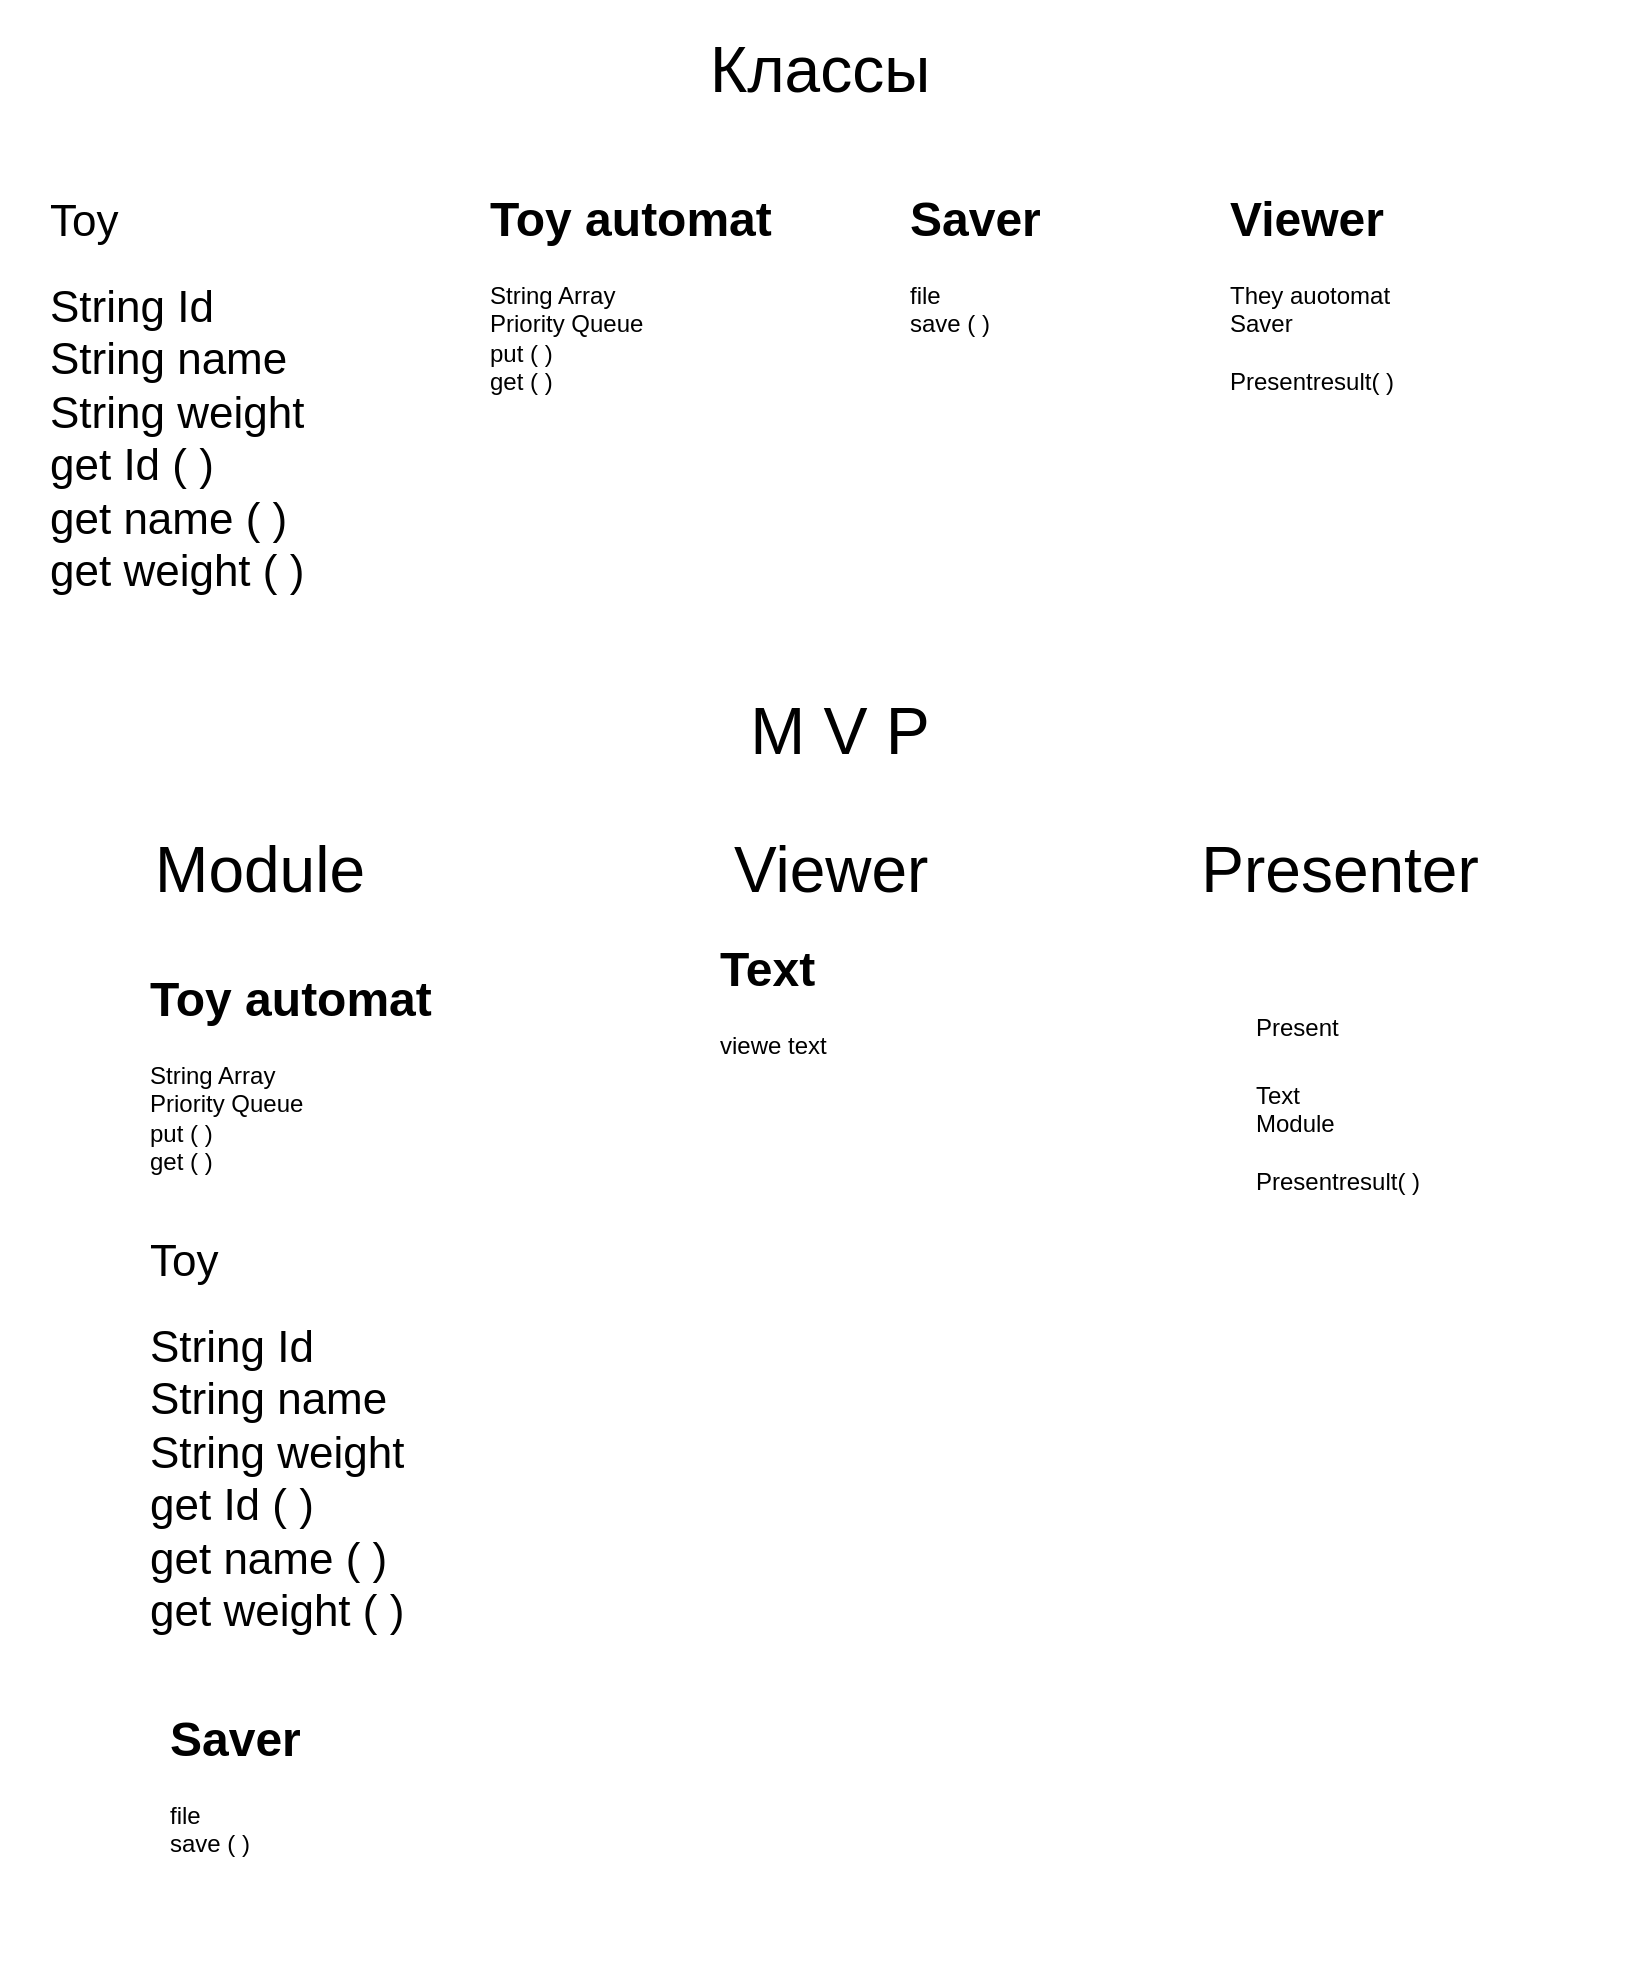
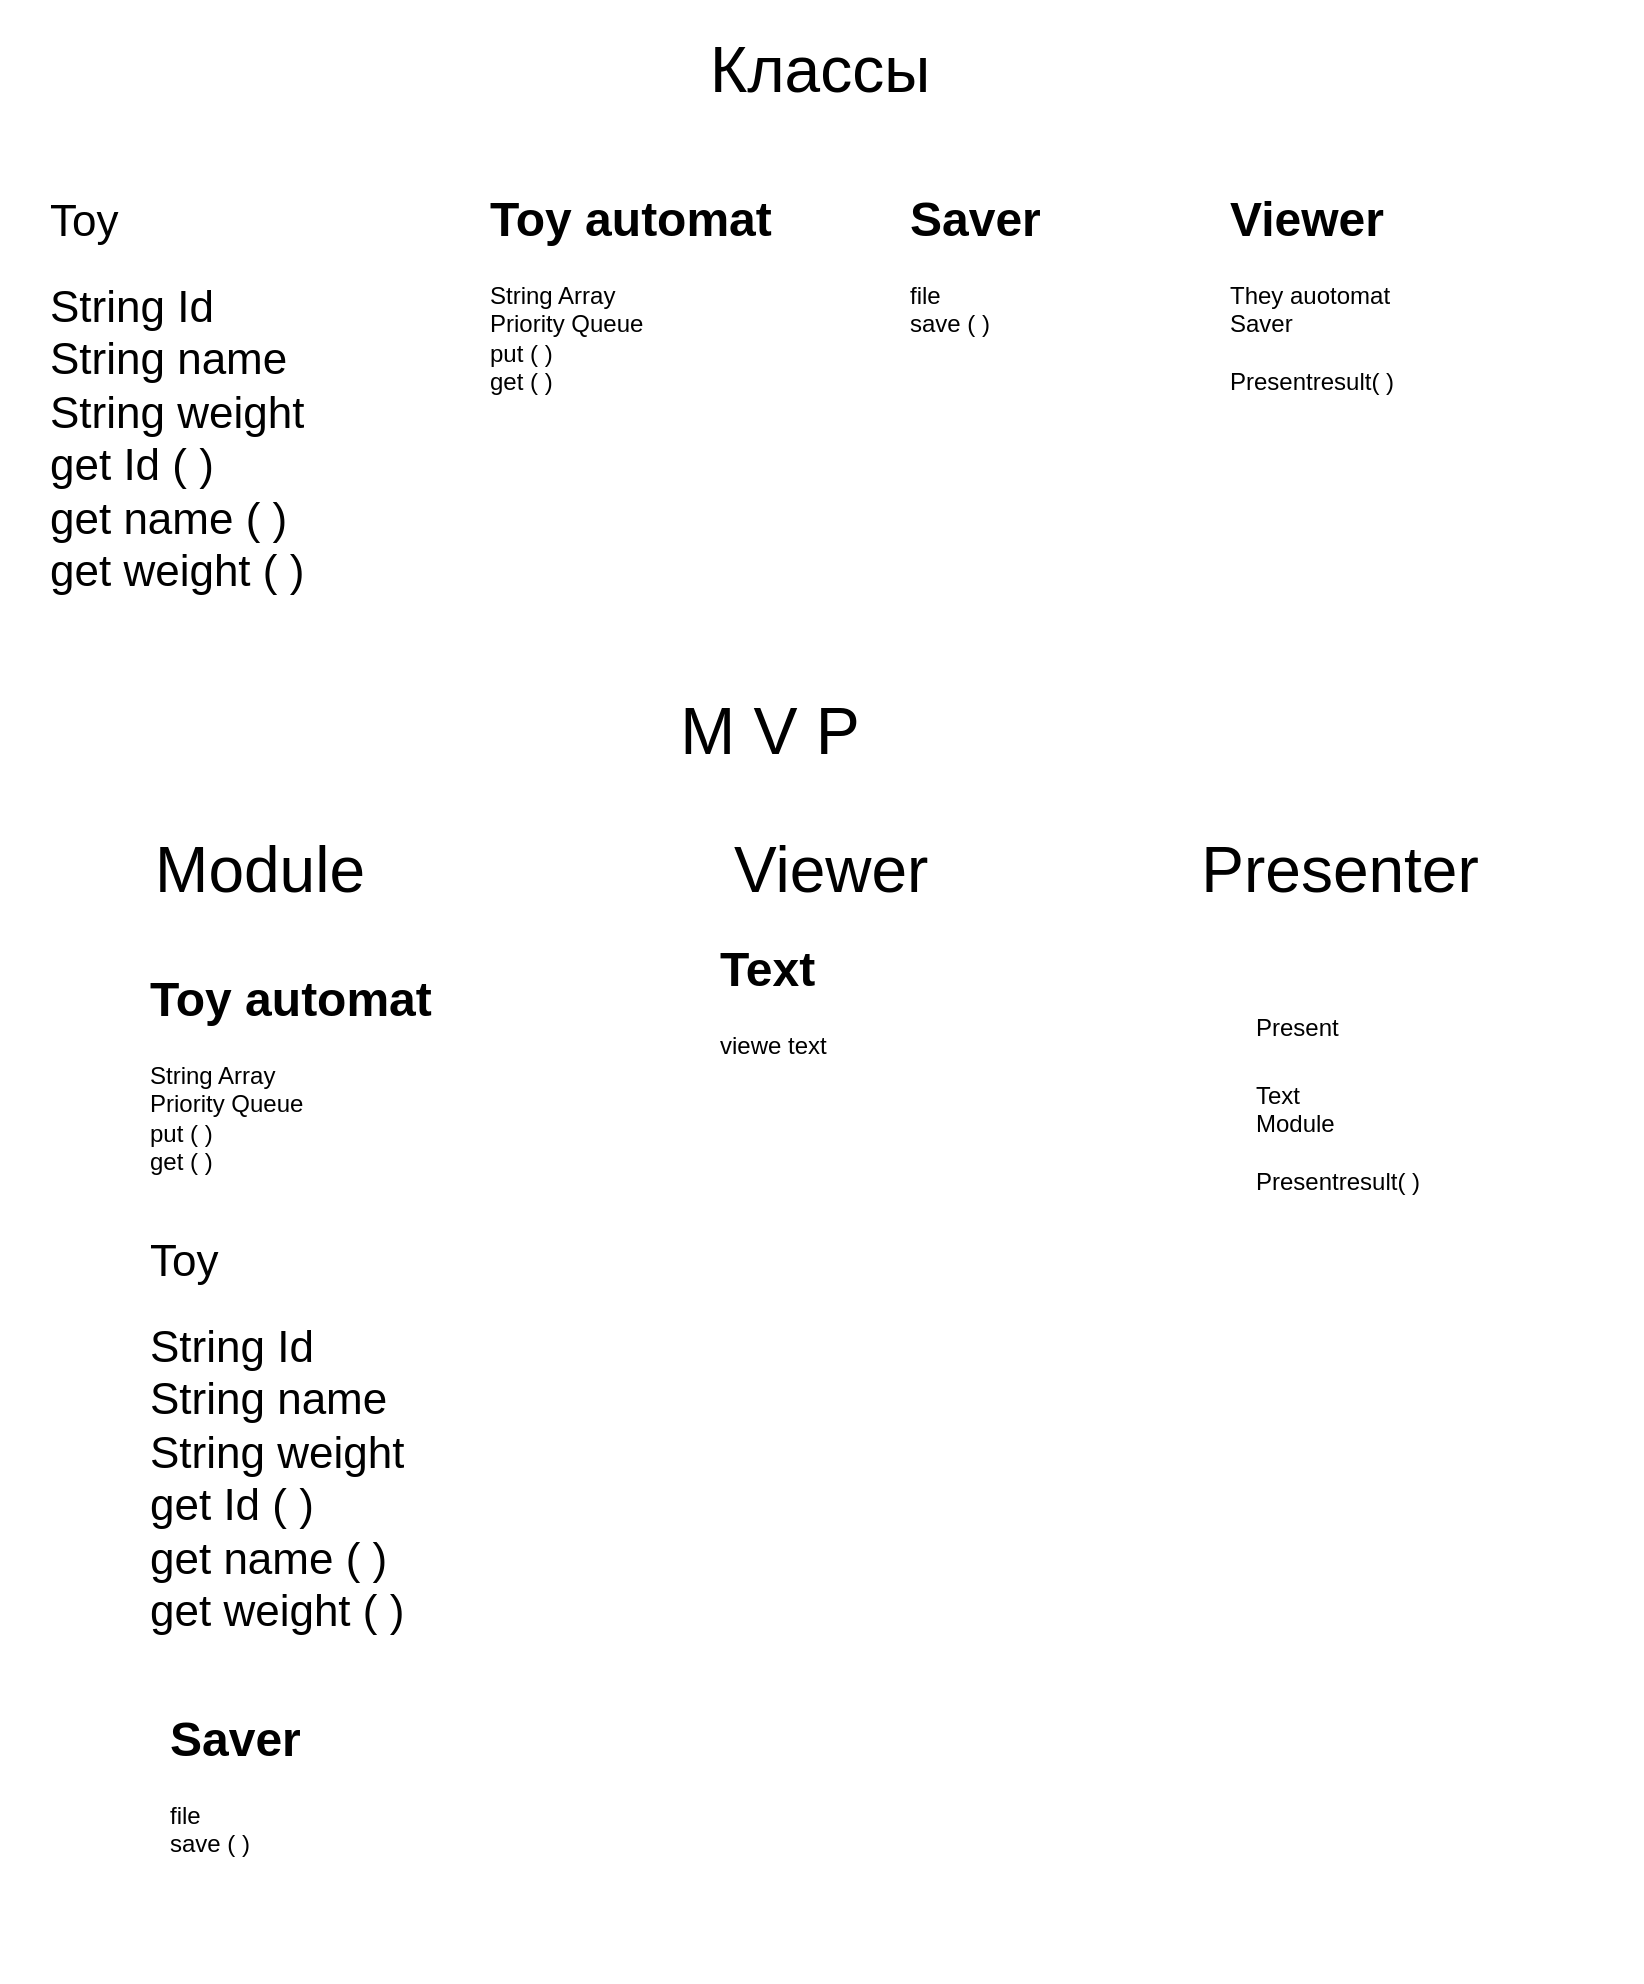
(841, 731) -> (771, 731)
